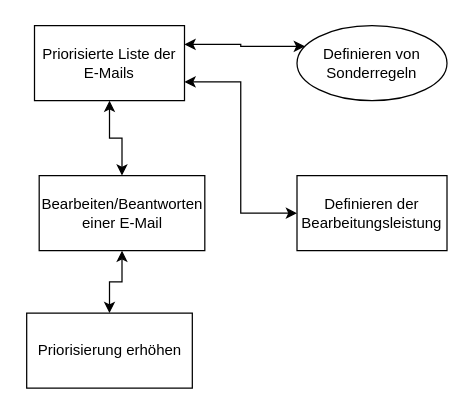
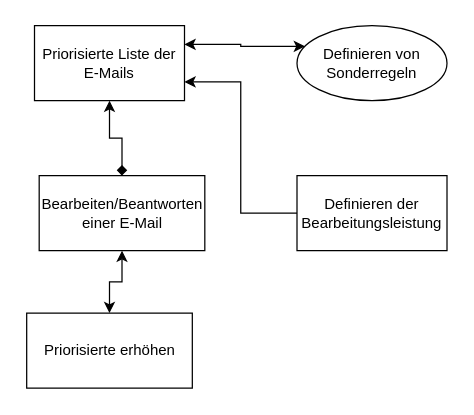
(122, 166) -> (122, 165)
(287, 213) -> (290, 213)
(110, 351) -> (110, 351)
